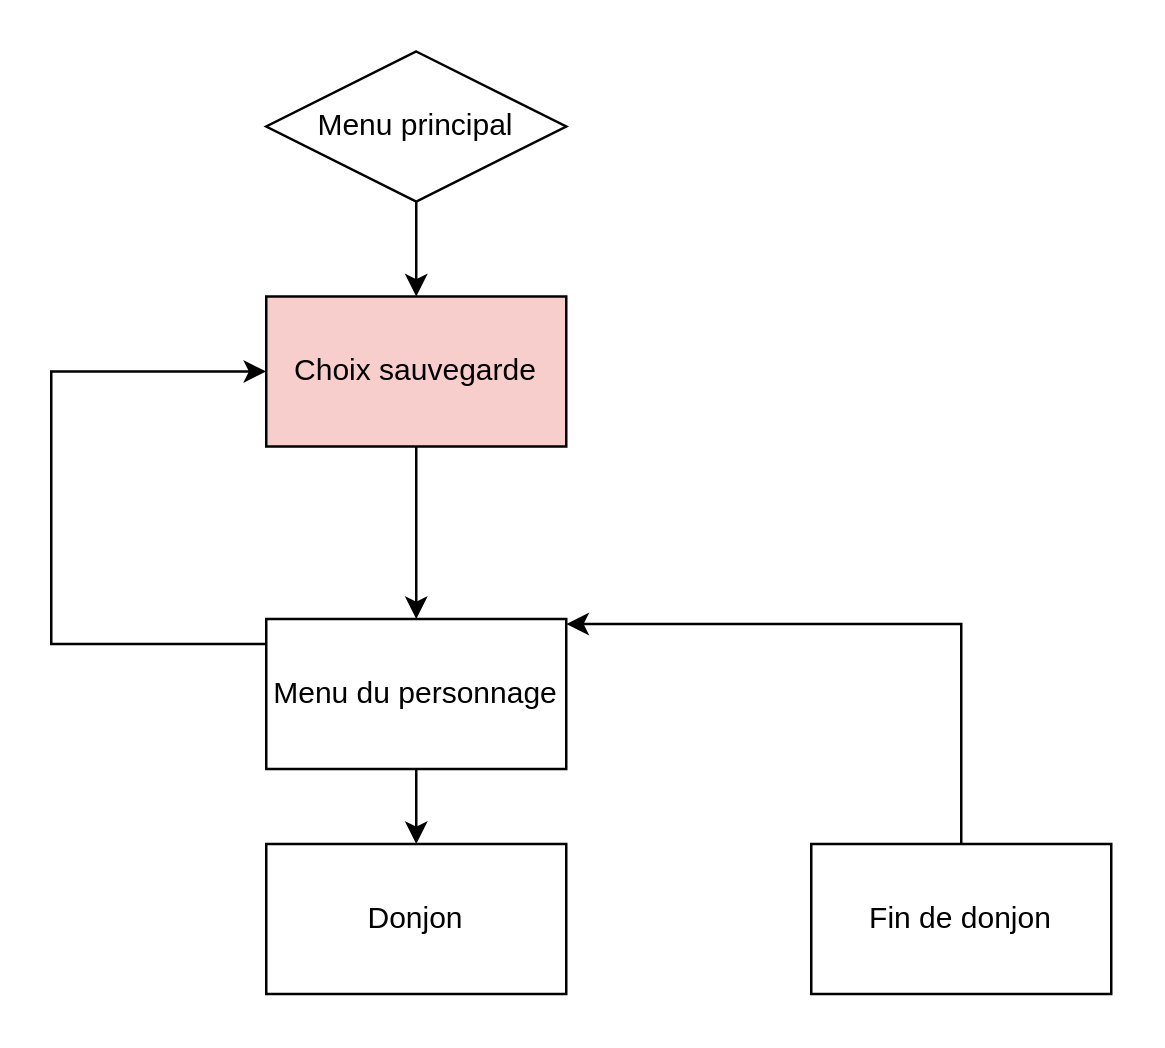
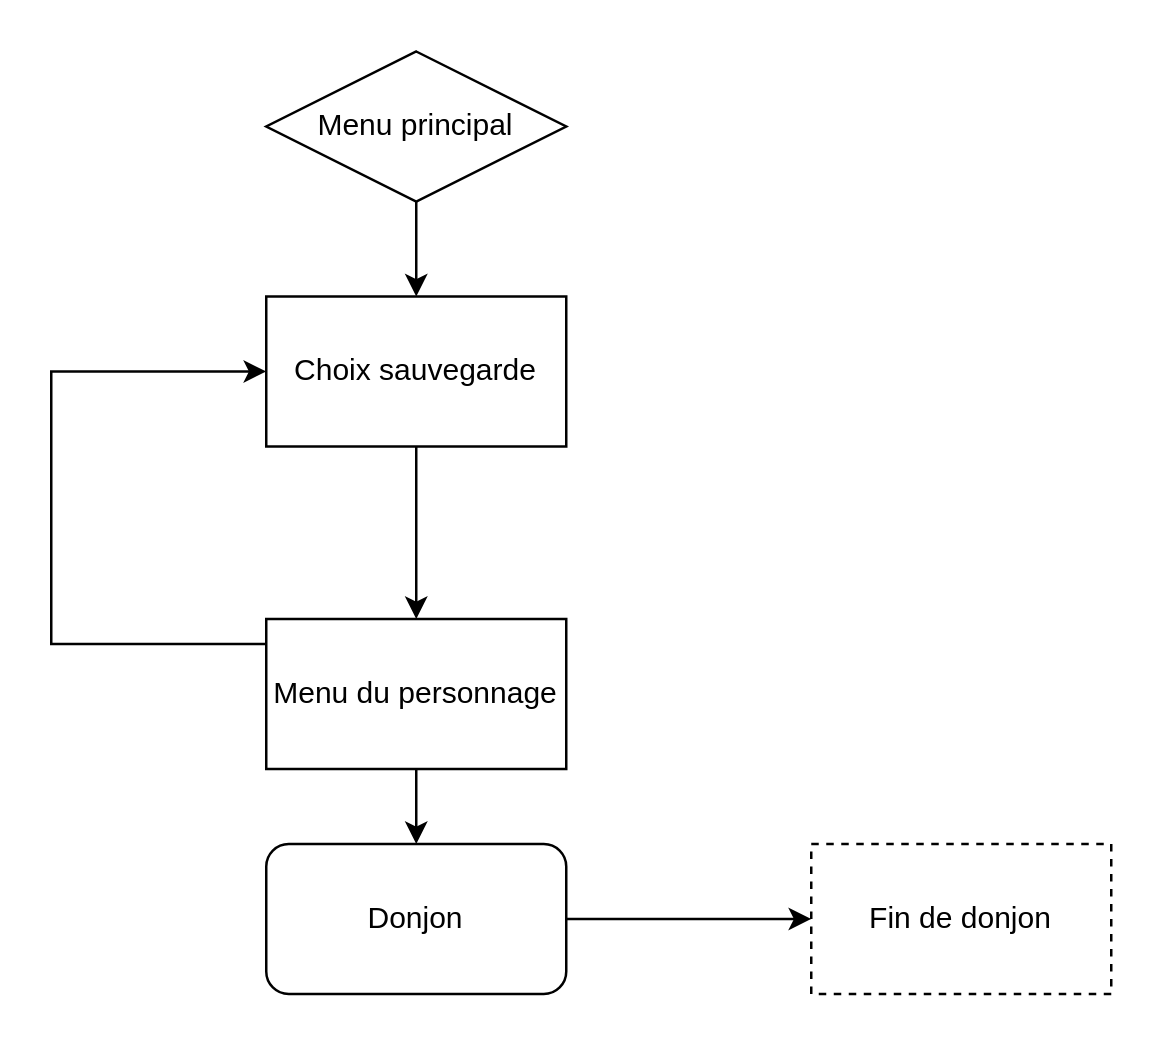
(416, 371) -> (416, 371)
(882, 624) -> none
(416, 919) -> (416, 919)
none -> (680, 919)
(961, 919) -> (961, 919)
